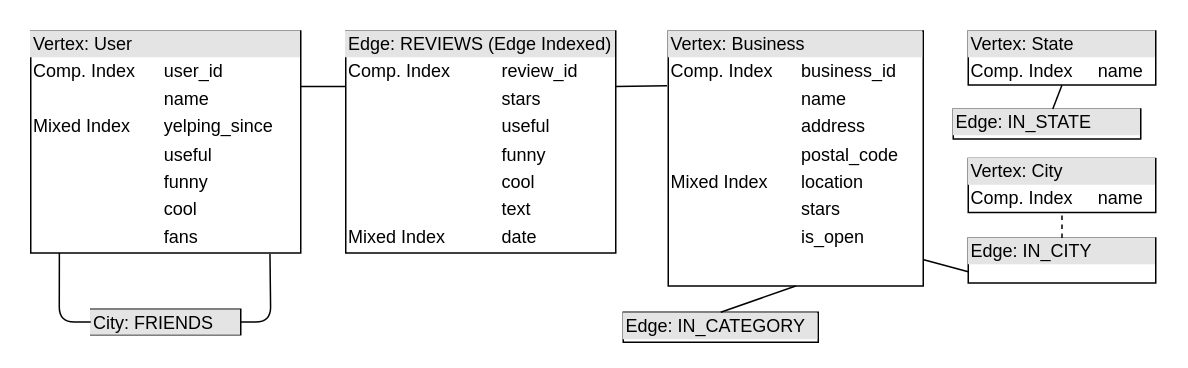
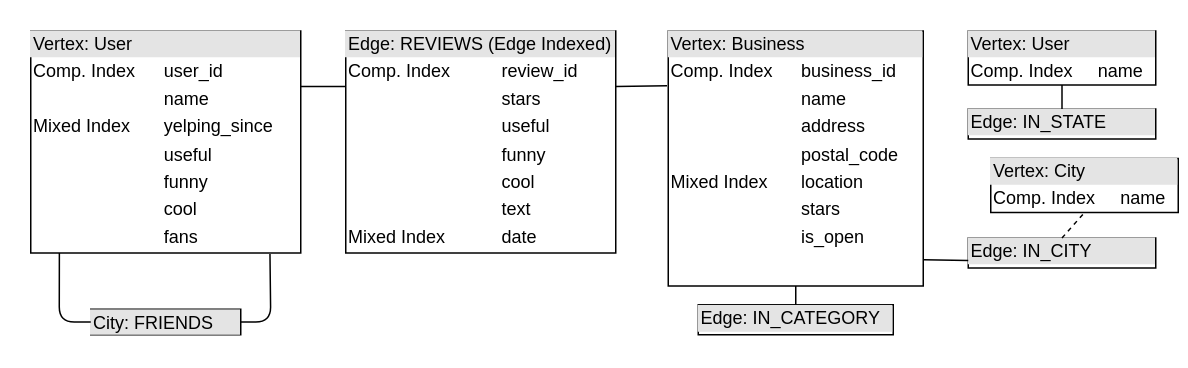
(1039, 52) -> (1039, 52)
(1047, 124) -> (1062, 124)
(1062, 185) -> (1085, 185)
(1062, 260) -> (1062, 253)
(721, 327) -> (796, 320)
